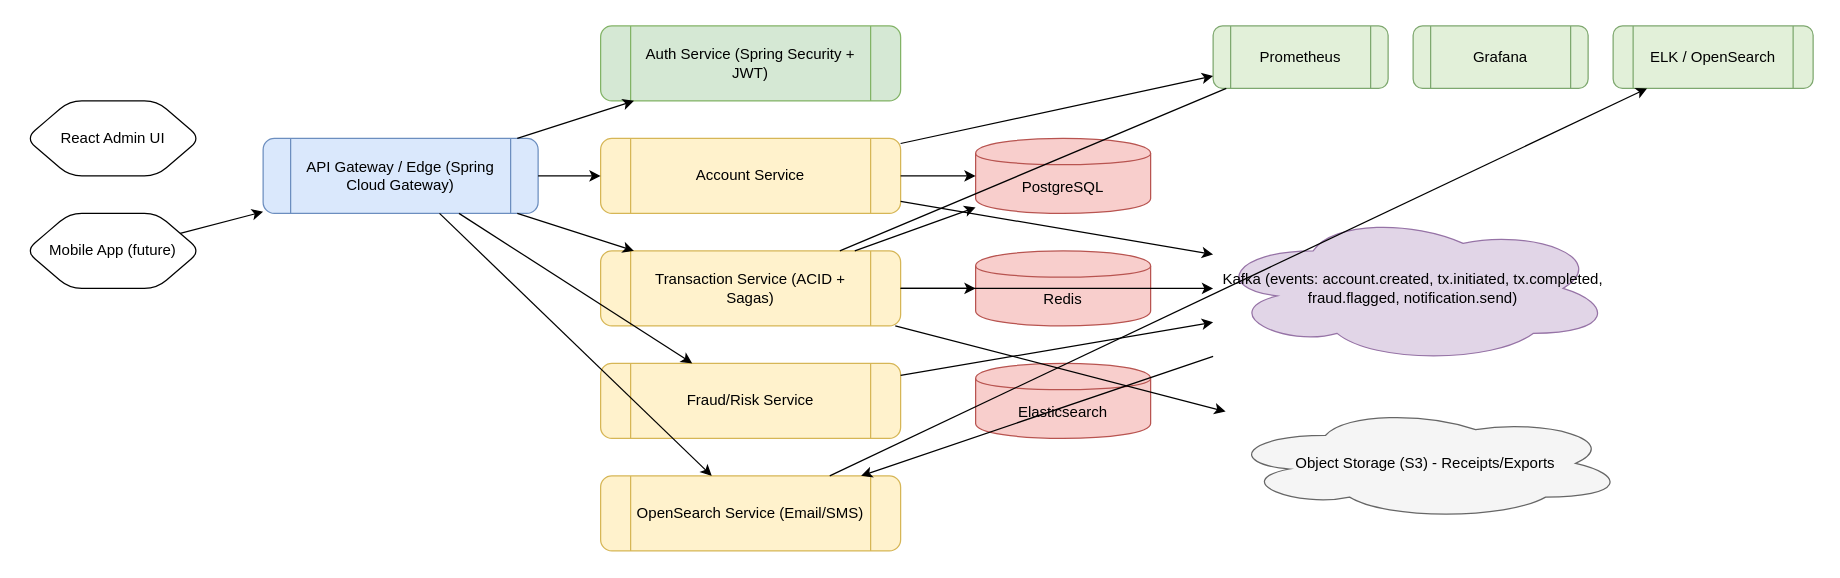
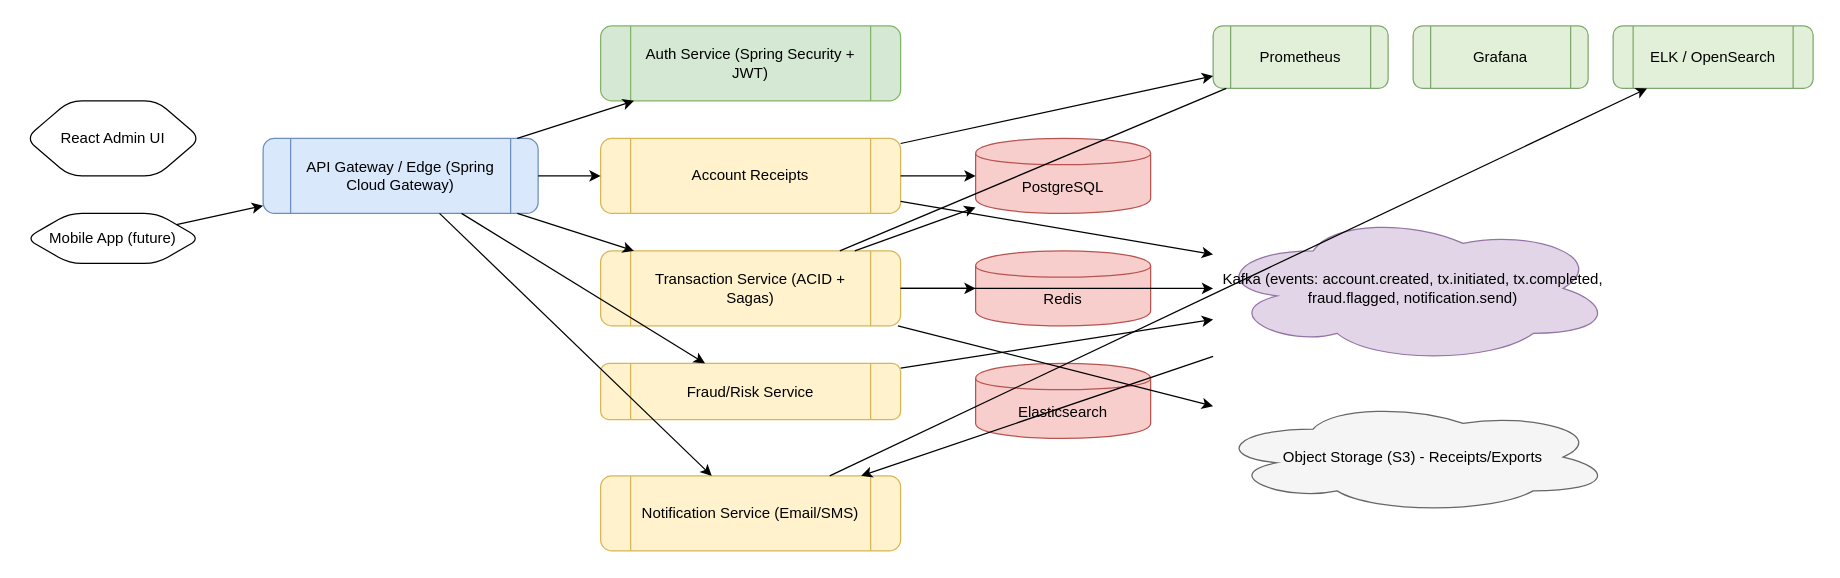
(751, 176) -> (751, 176)
(113, 251) -> (113, 238)
(751, 401) -> (751, 391)
(1426, 463) -> (1413, 457)
(751, 513) -> (751, 513)
